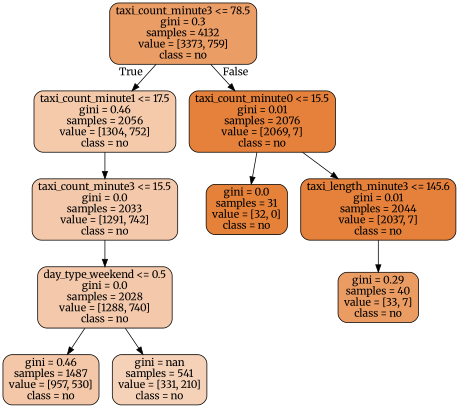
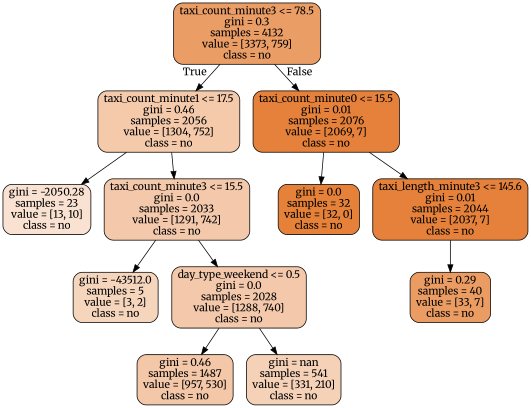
none -> (47, 209)
(247, 209) -> (319, 209)
none -> (116, 297)
